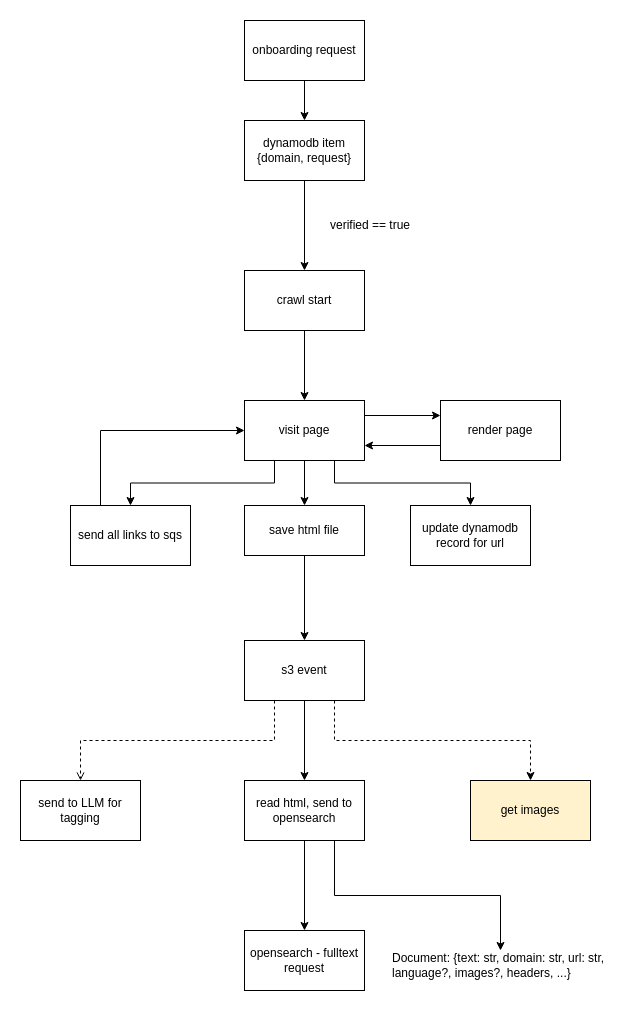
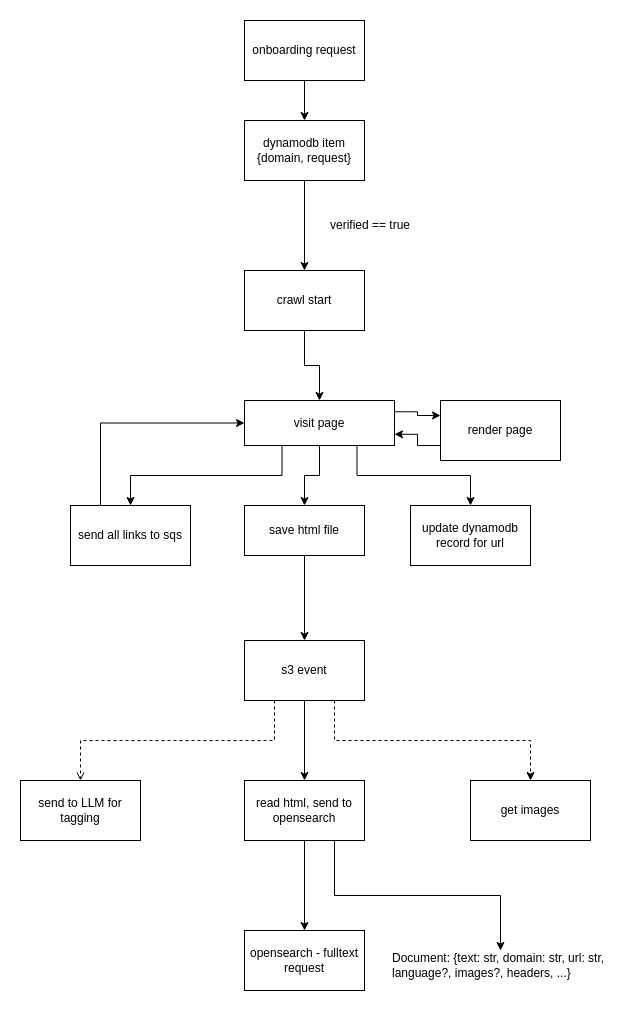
(305, 431) -> (320, 423)
(531, 811) -> (531, 811)
